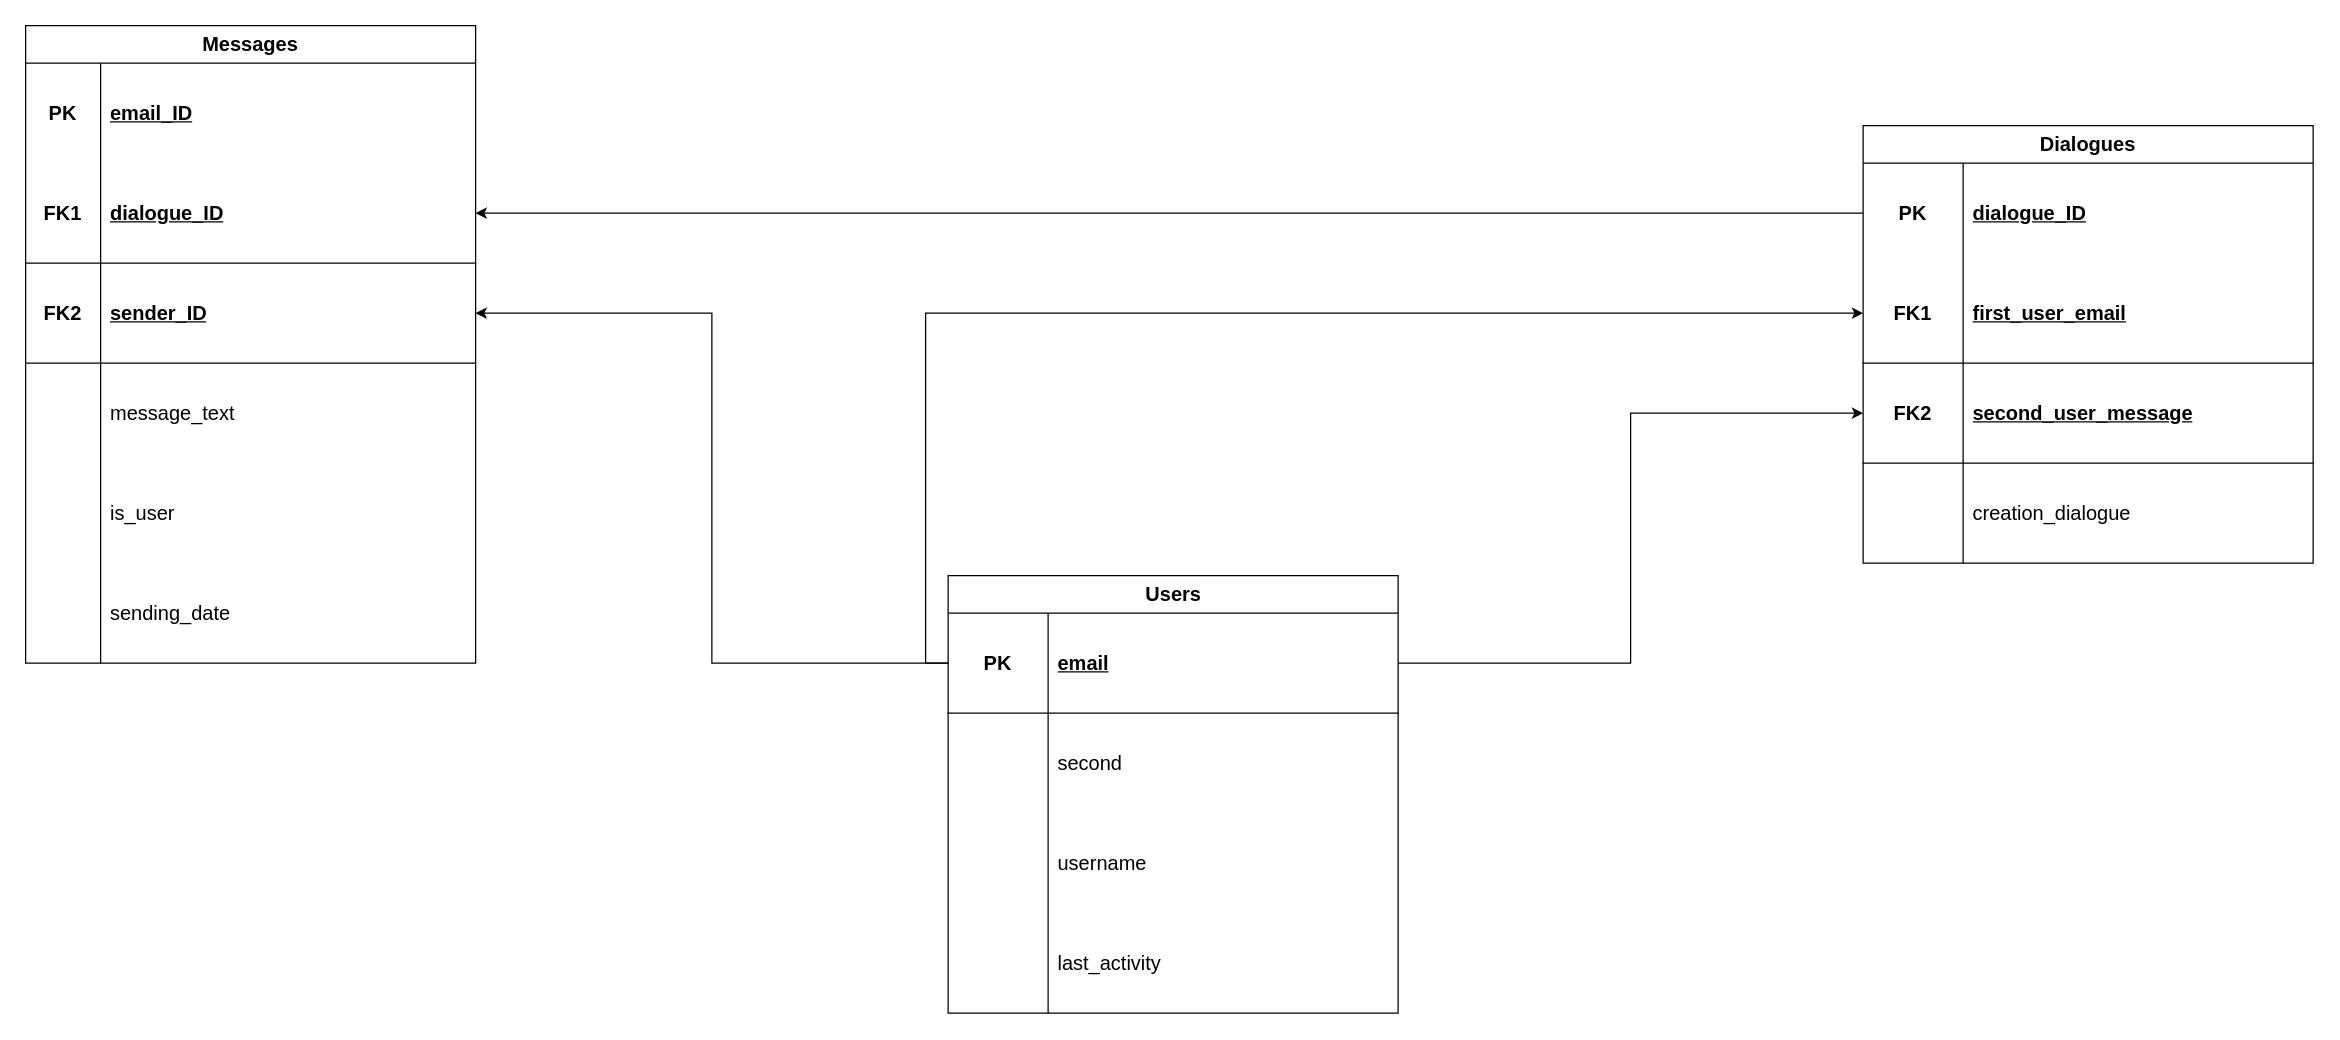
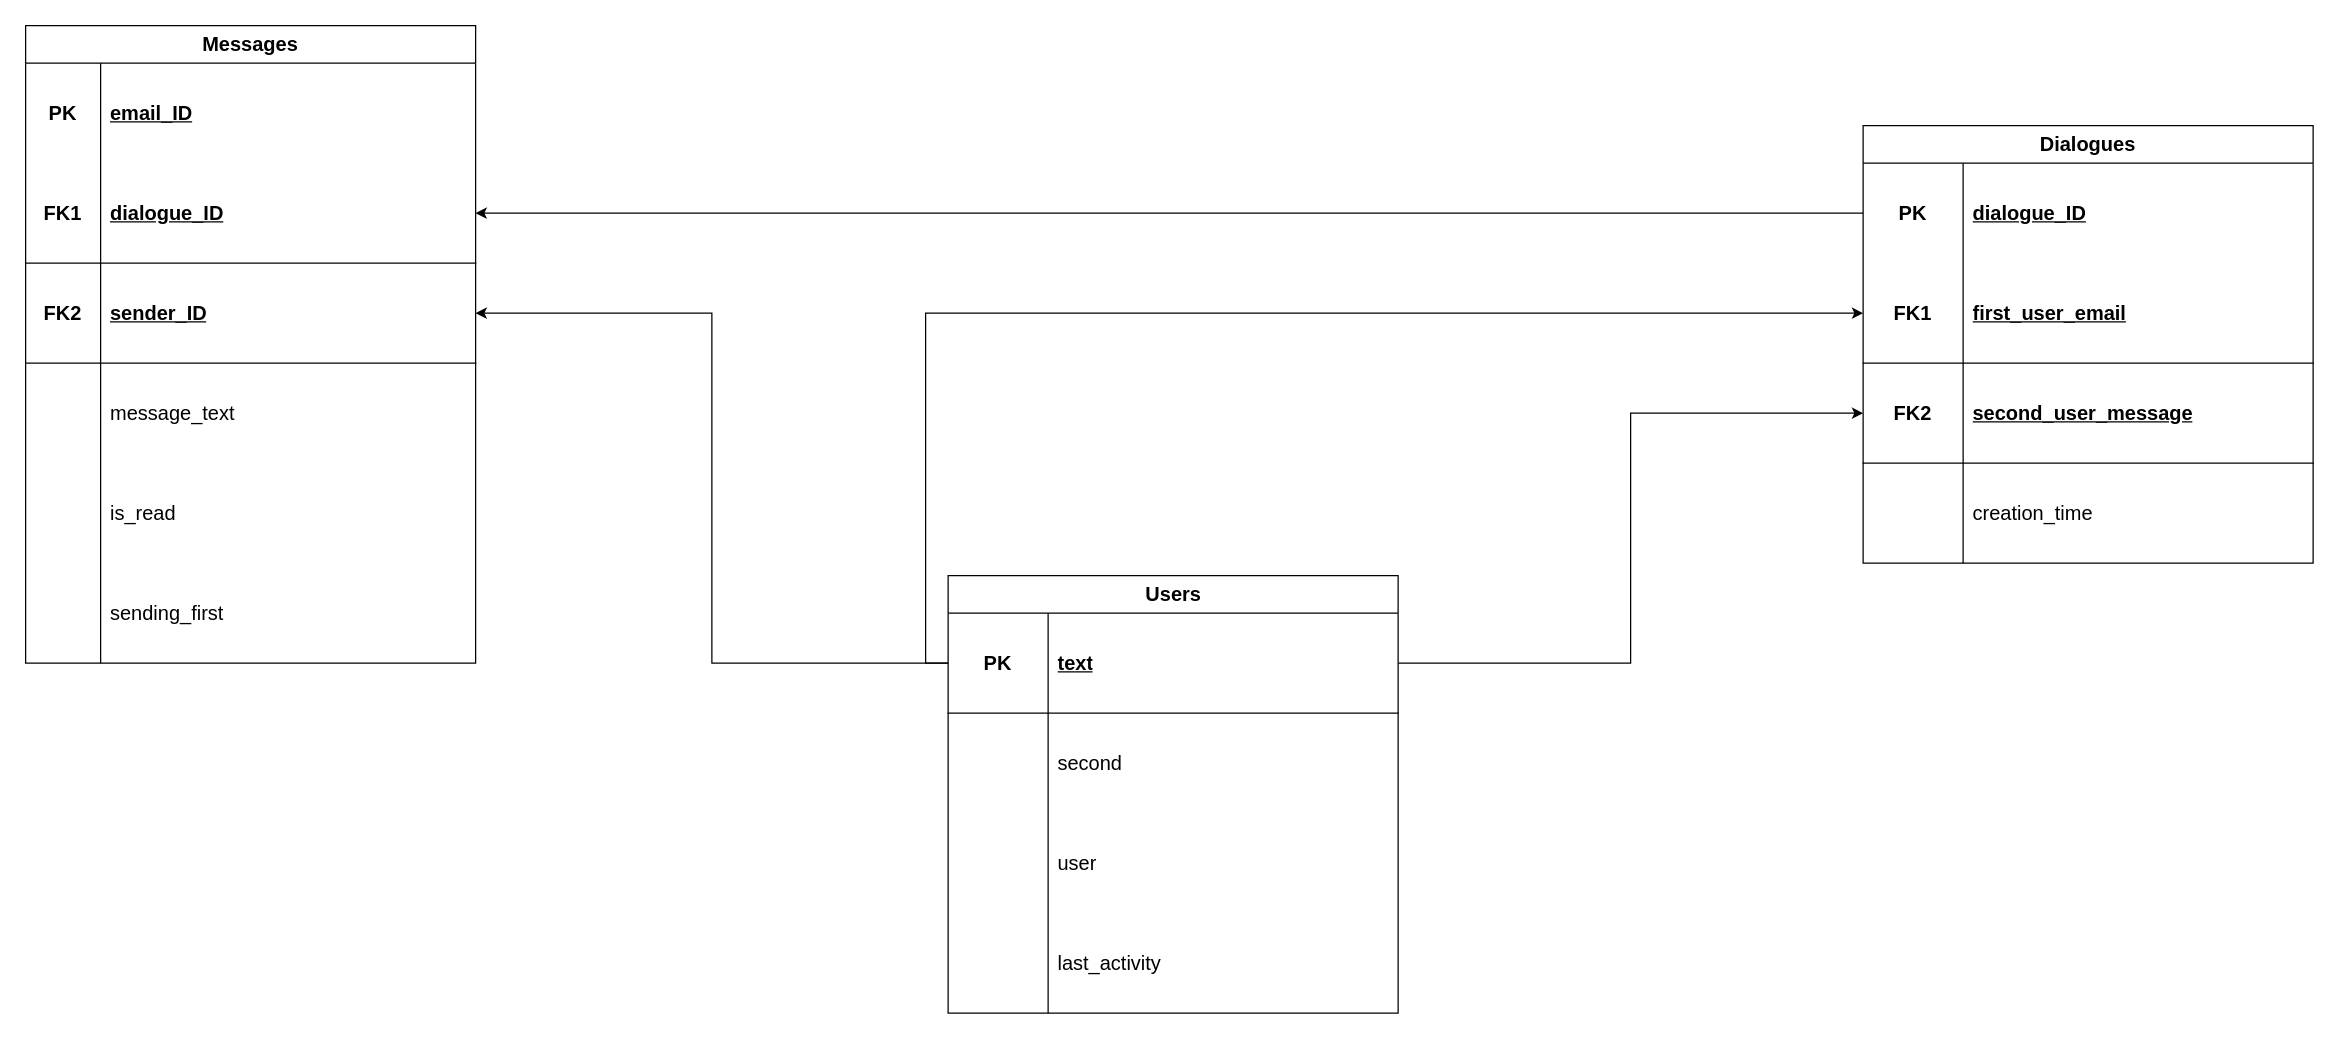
(147, 513) -> (147, 513)
(2061, 513) -> (2041, 513)
(175, 613) -> (178, 613)
(1081, 663) -> (1081, 663)
(1103, 863) -> (1081, 863)
